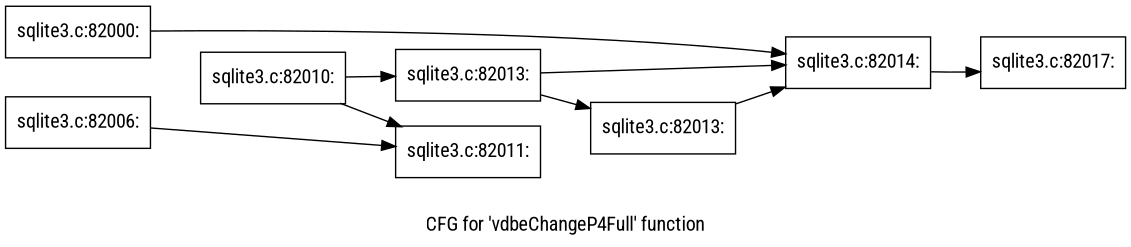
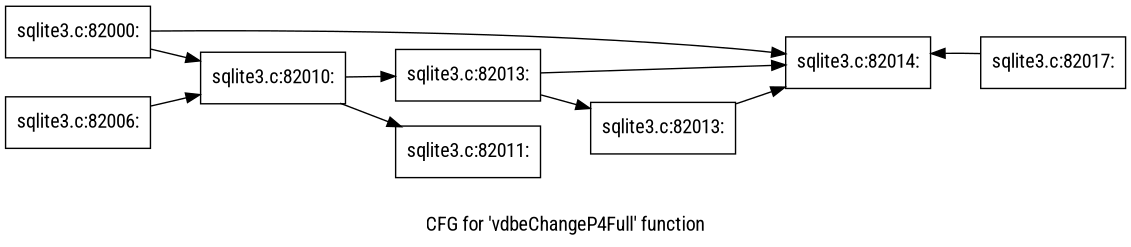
none -> (169, 53)
(949, 72) -> (963, 53)
(266, 137) -> (169, 102)
